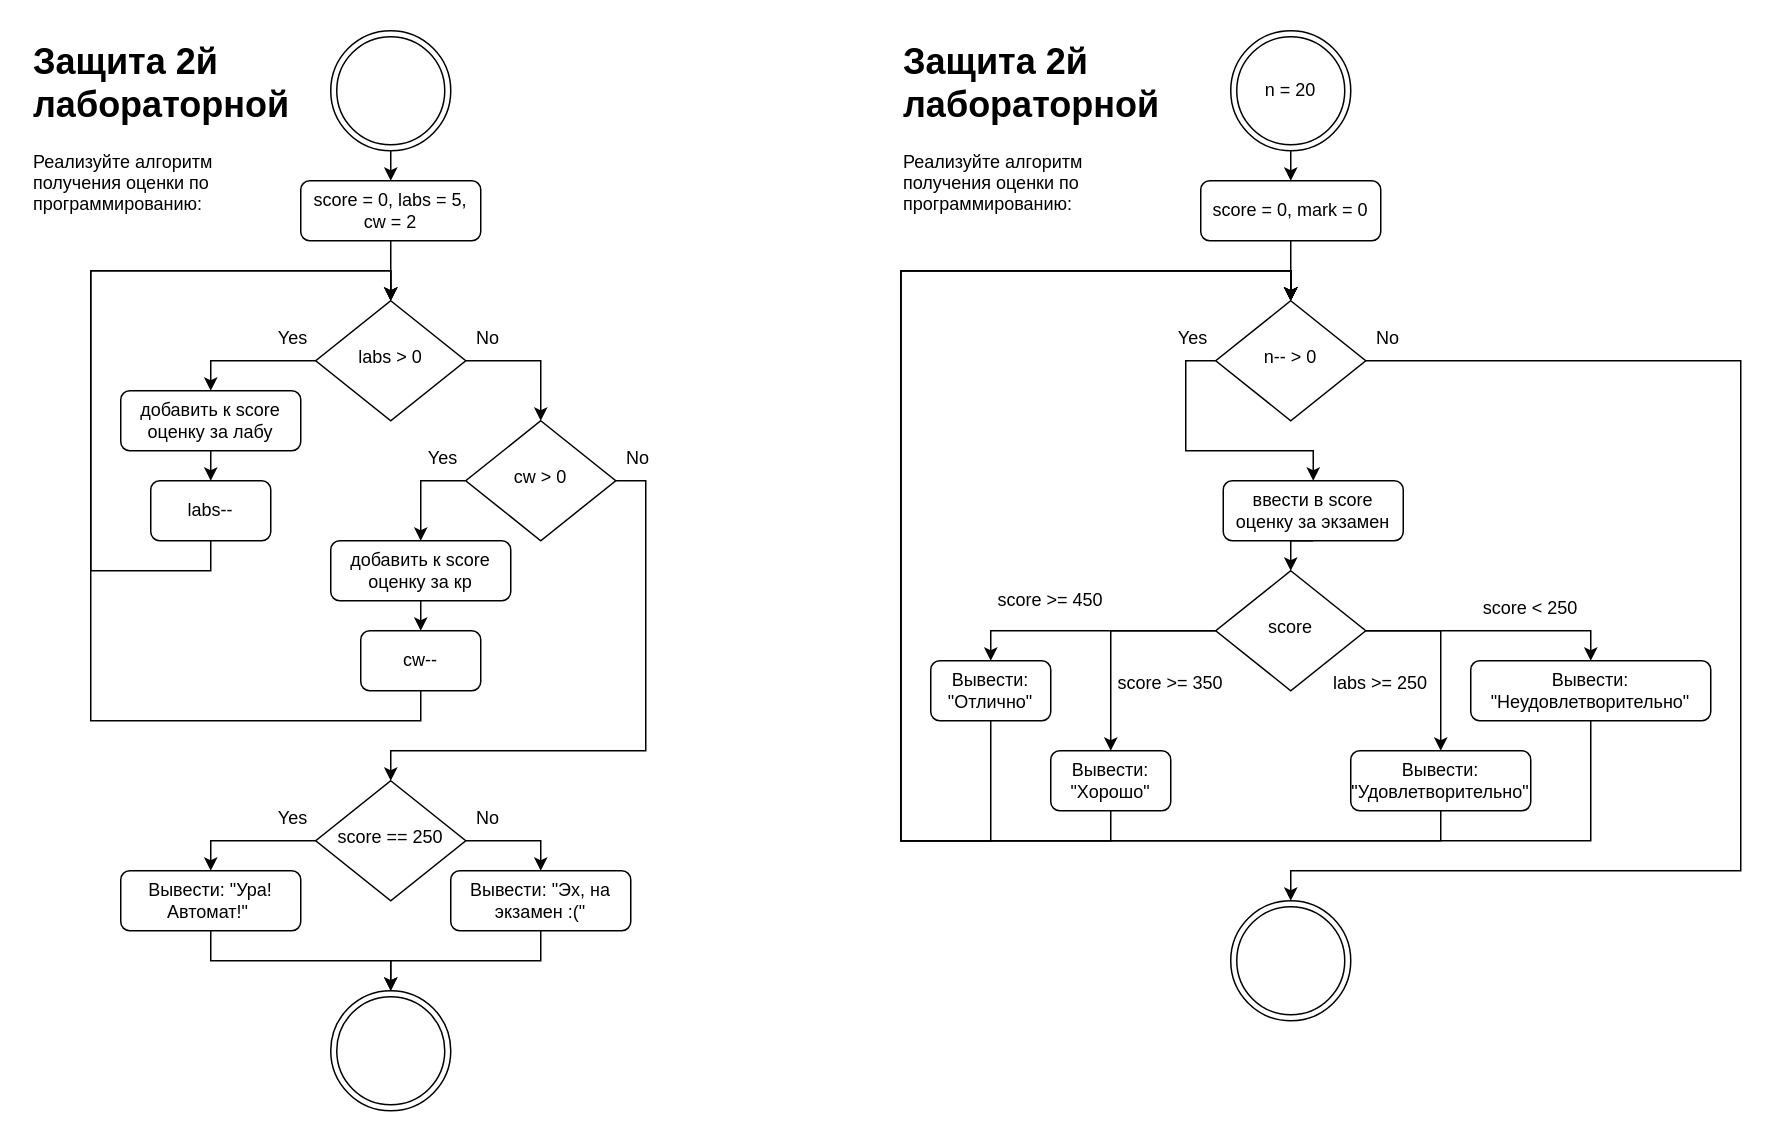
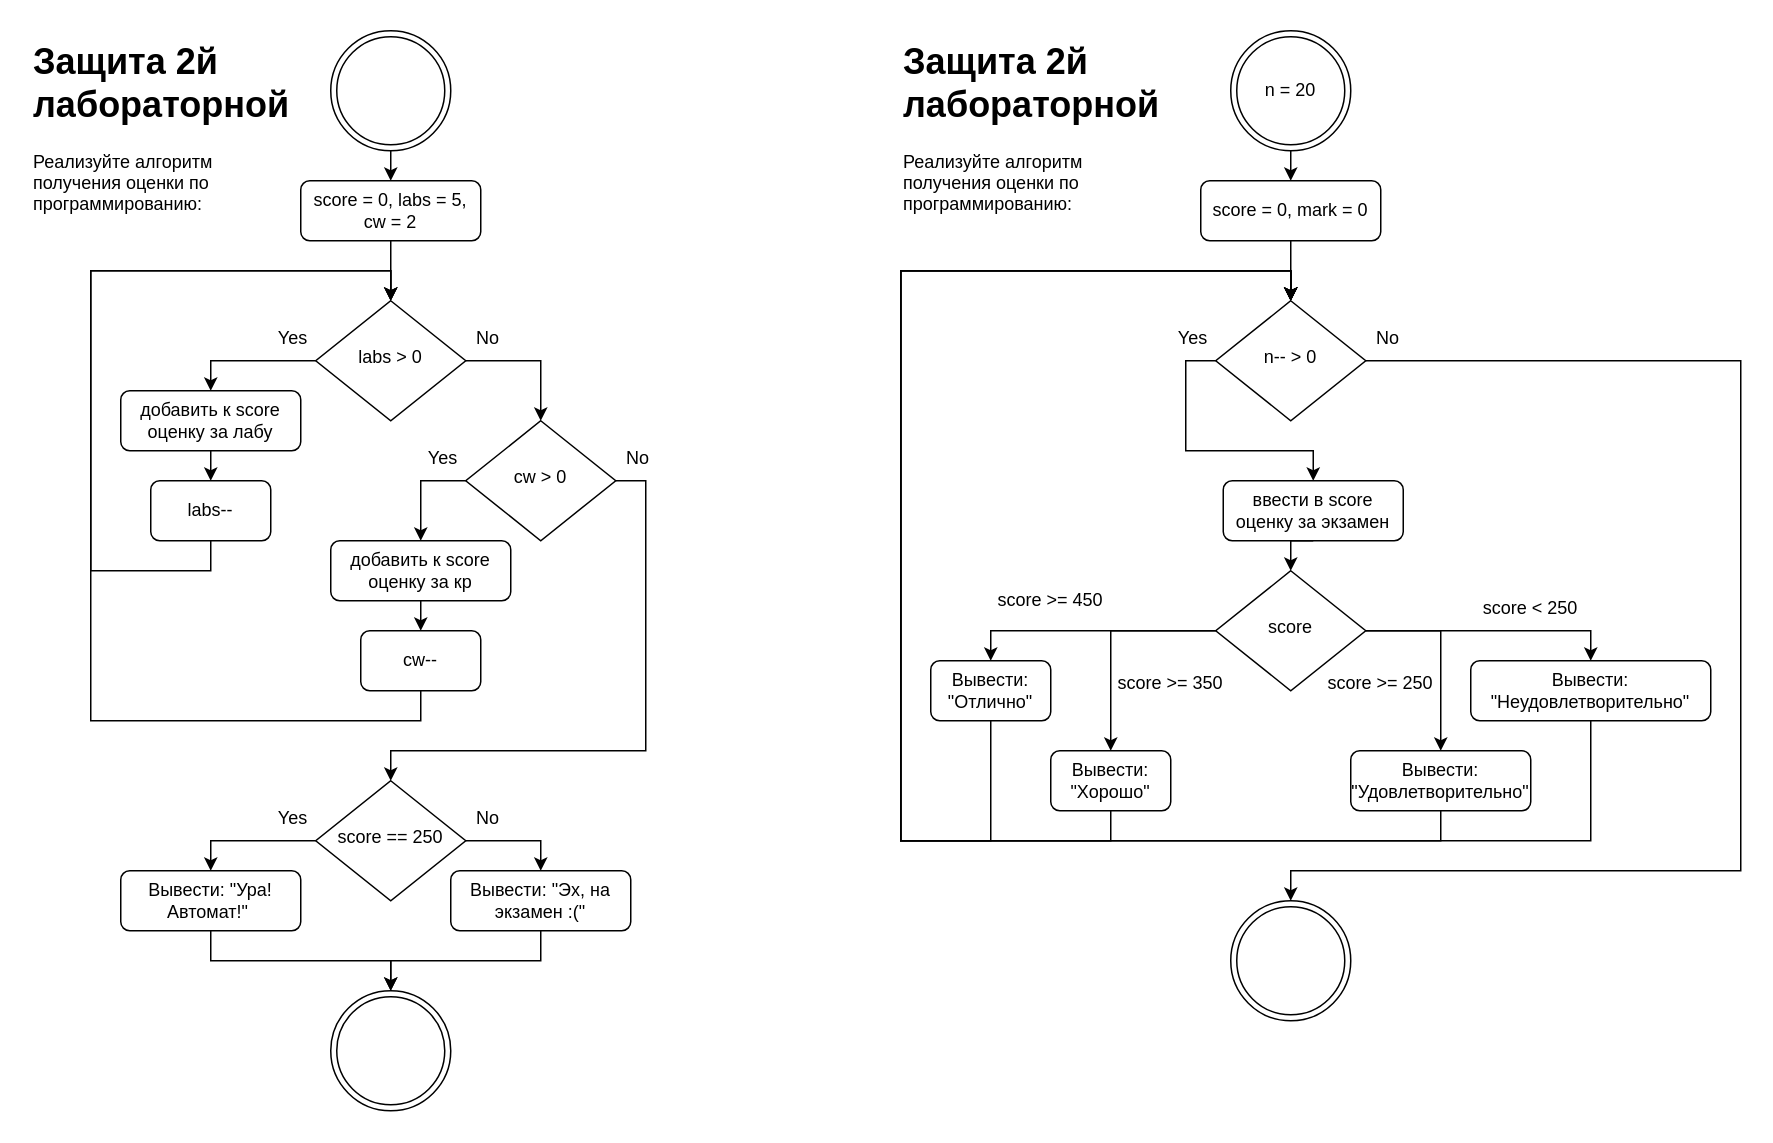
(1381, 683) -> (1381, 683)
